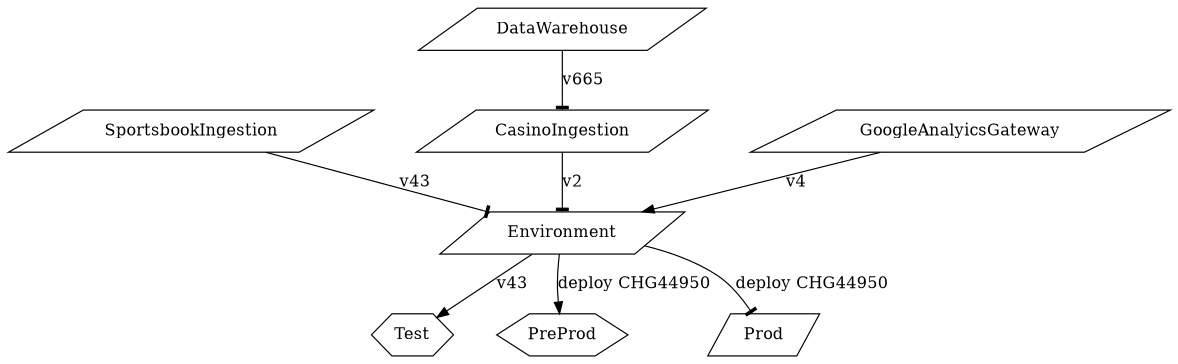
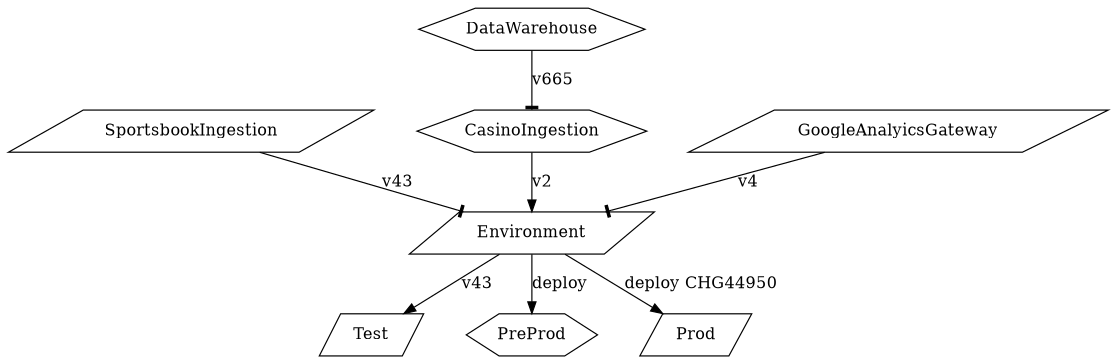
(562, 29) -> (532, 29)
(562, 131) -> (532, 131)
(562, 179) -> (532, 176)
(767, 181) -> (718, 181)
(703, 267) -> (609, 281)
(634, 284) -> (560, 284)
(412, 335) -> (371, 335)
